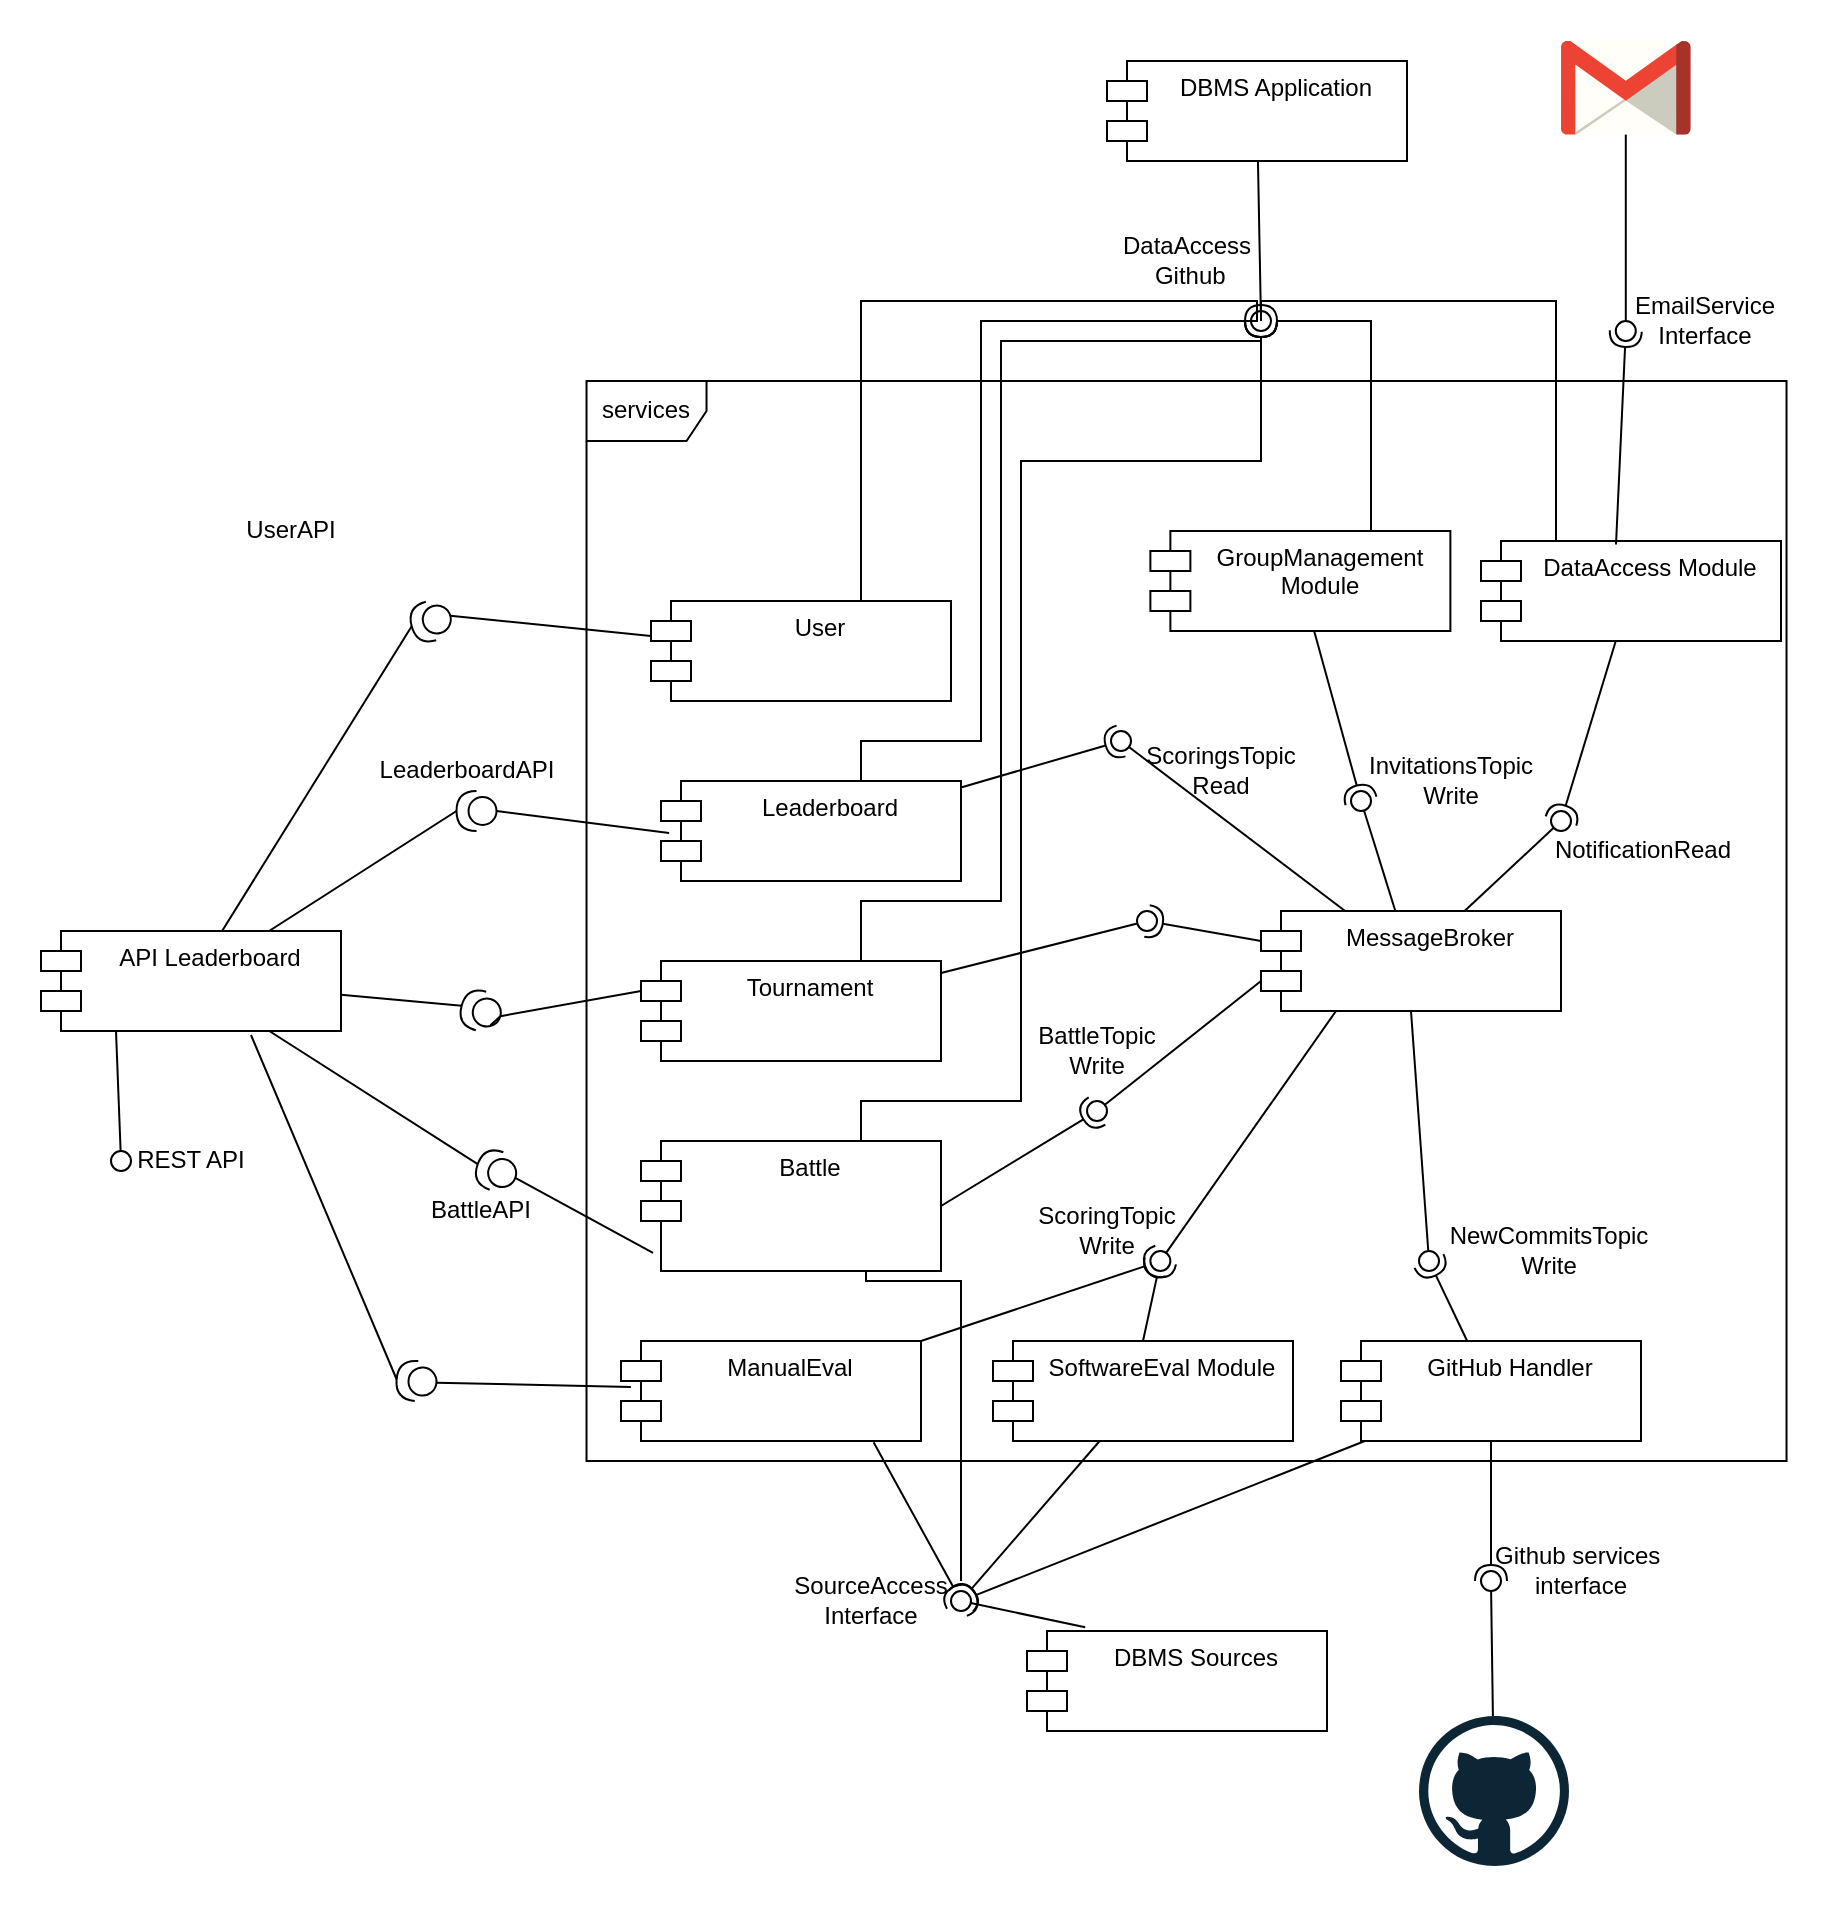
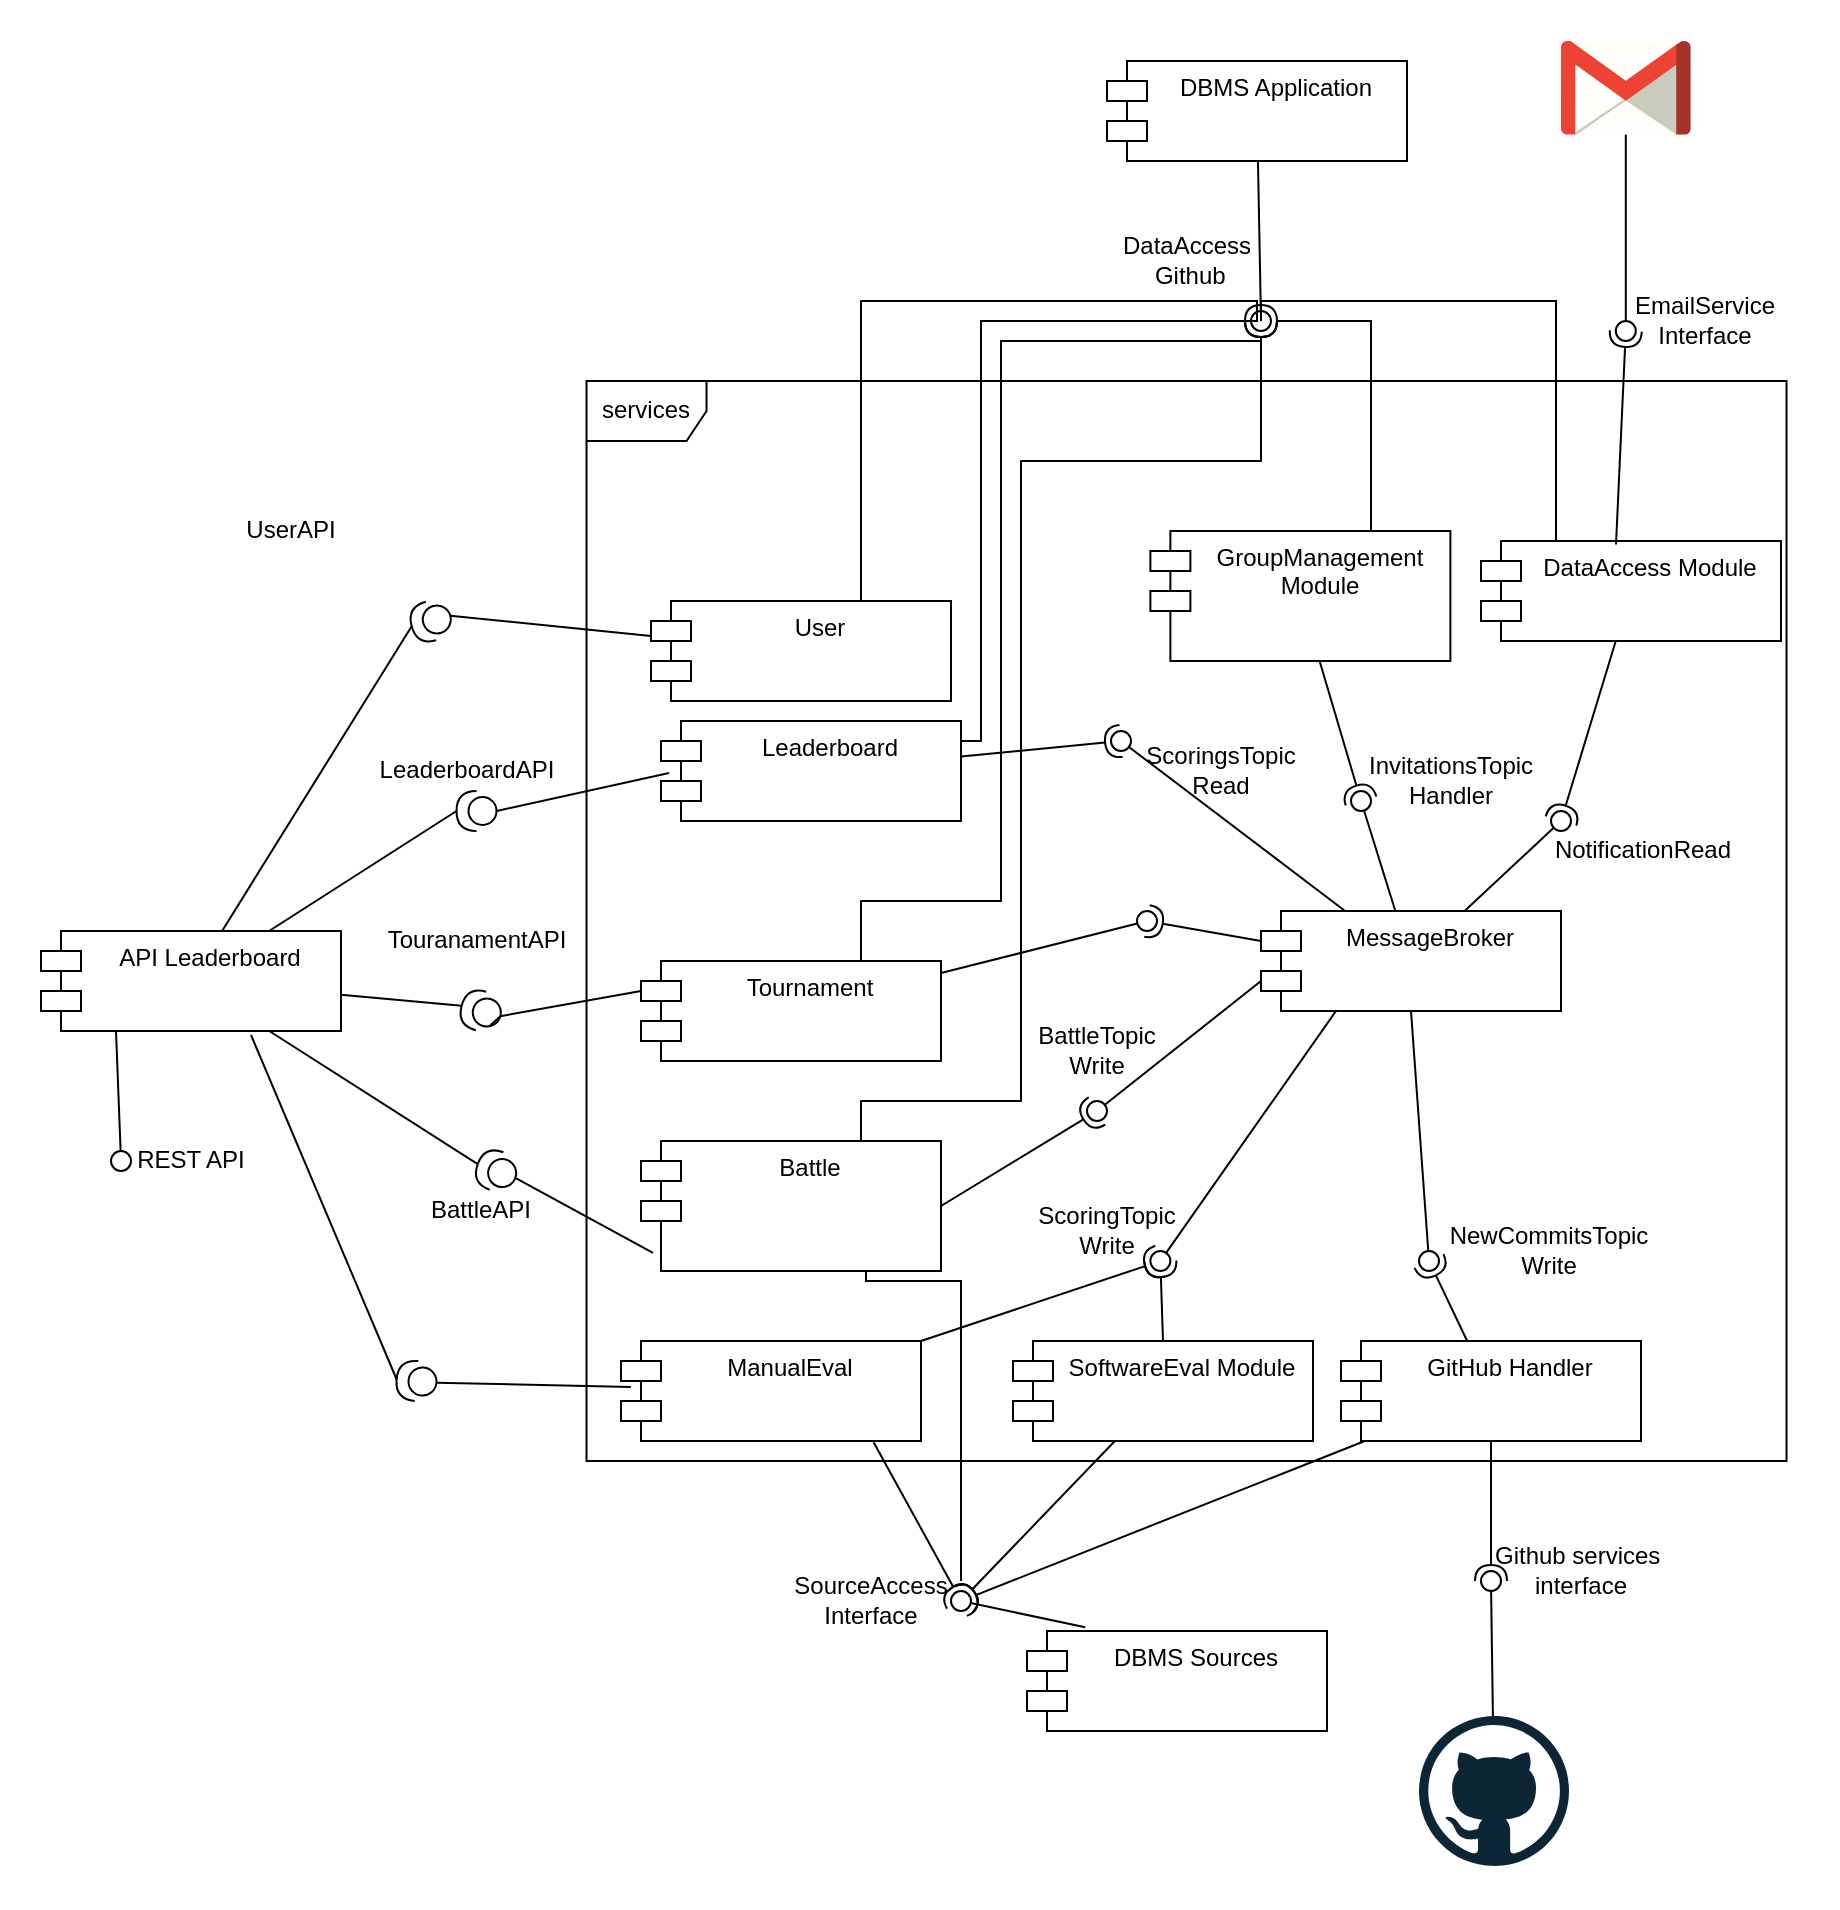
(1300, 581) -> (1300, 596)
(1452, 781) -> (1452, 781)
(811, 831) -> (811, 771)
none -> (477, 941)
(1143, 1391) -> (1163, 1391)
